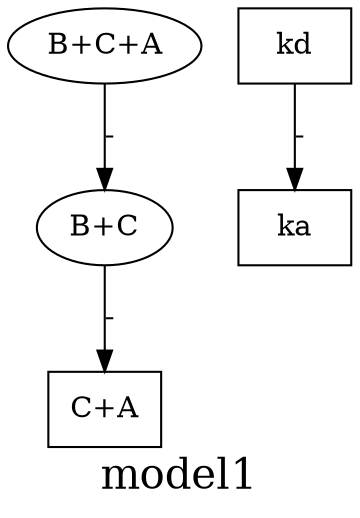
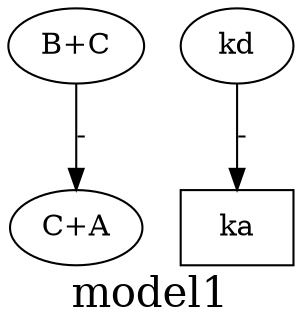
(105, 46) -> none
(295, 46) -> (237, 46)
(105, 409) -> (76, 228)
